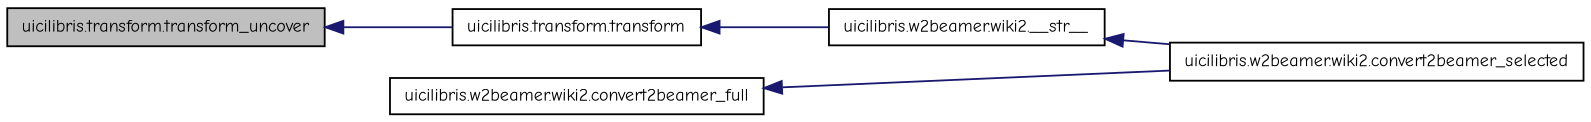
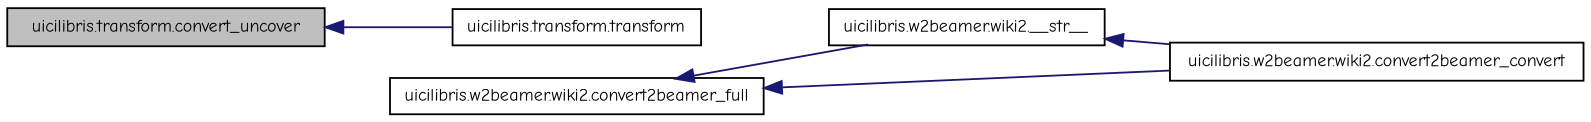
(166, 27) -> (166, 27)
(774, 27) -> (781, 60)
(1377, 62) -> (1377, 62)
